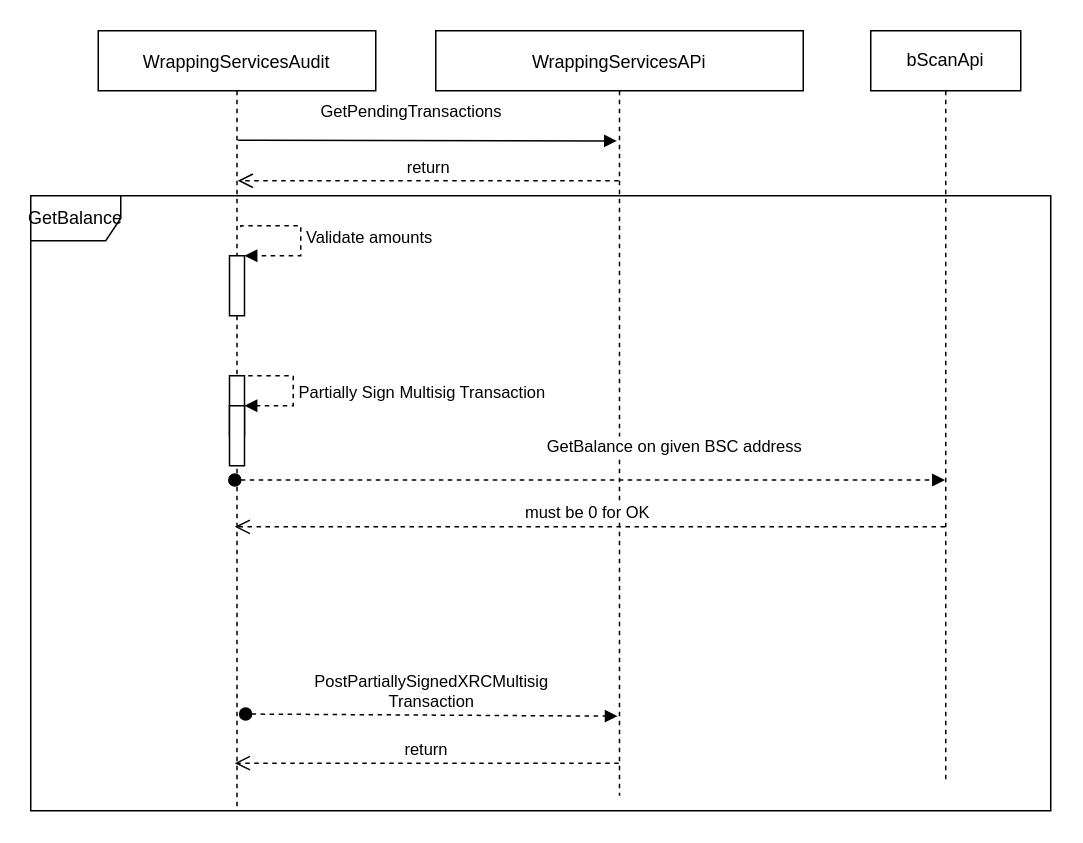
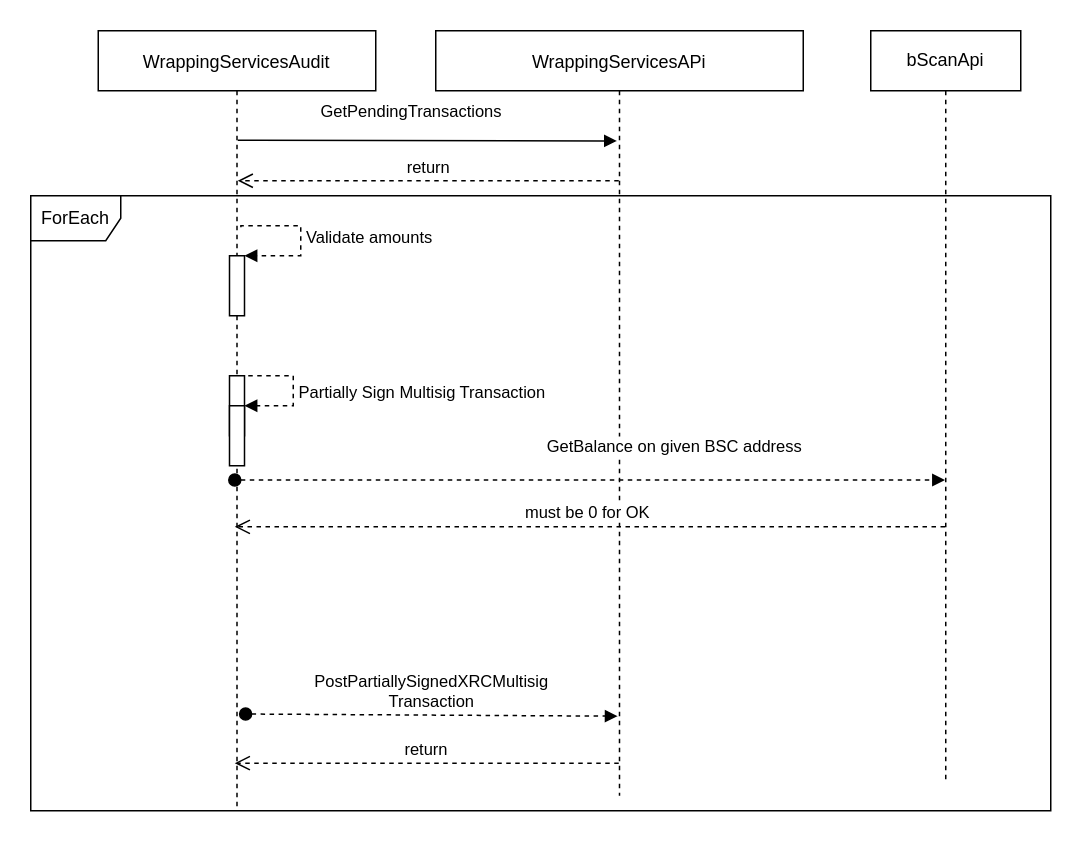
(76, 218) -> (76, 218)
